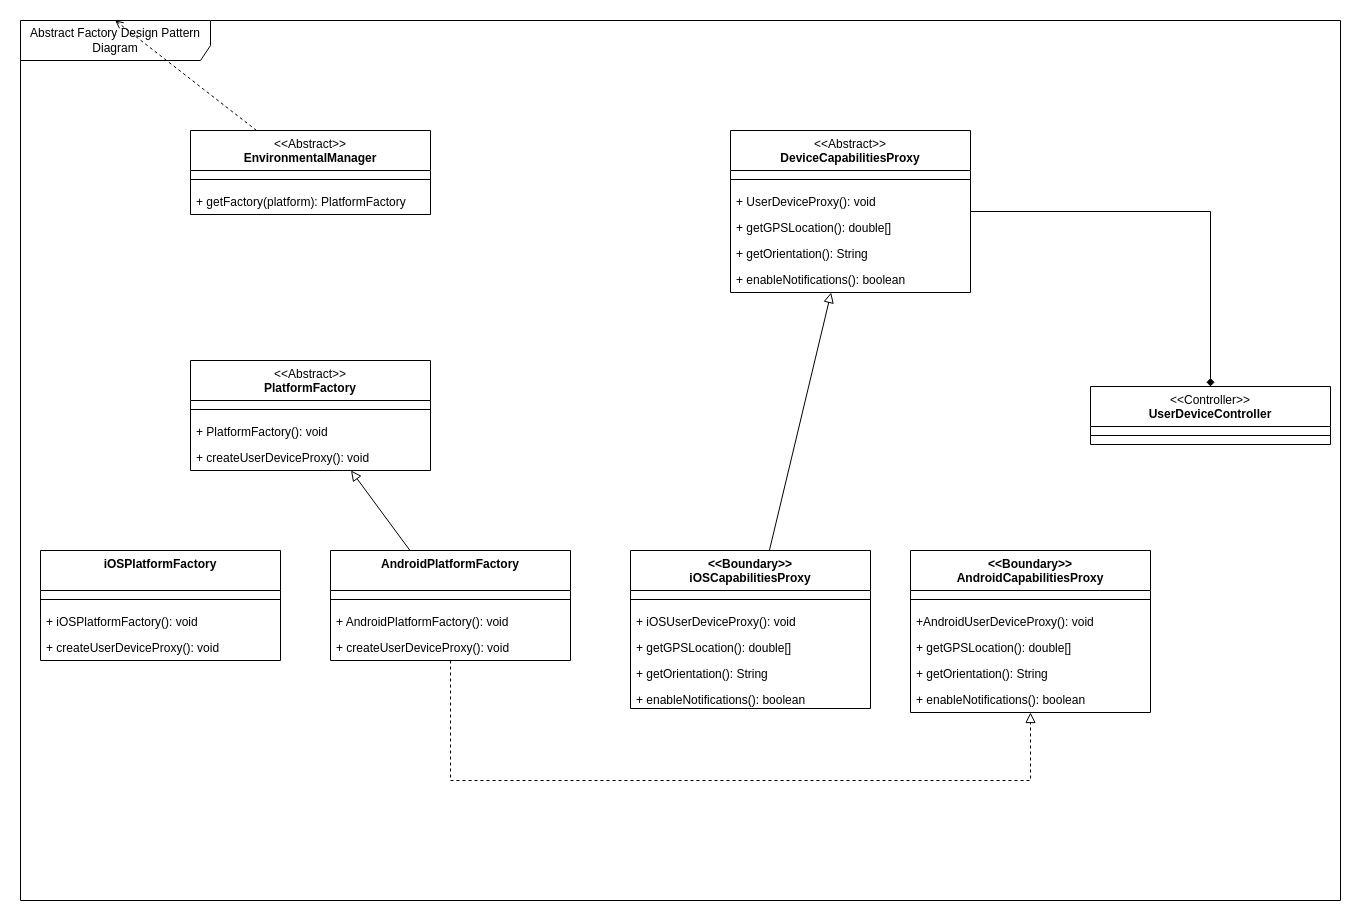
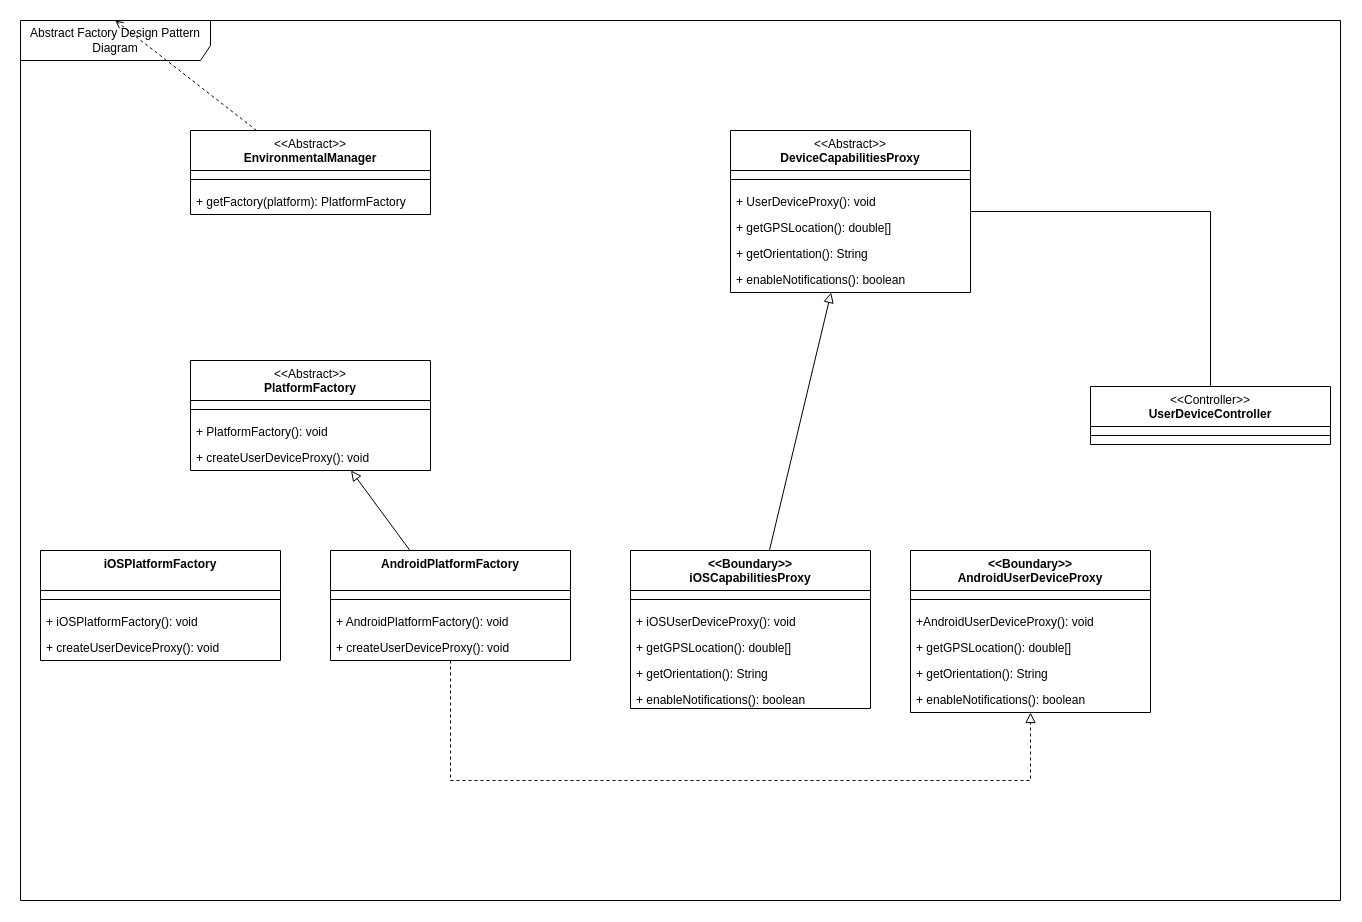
(1211, 378) -> (1211, 382)
(1031, 572) -> (1031, 572)
